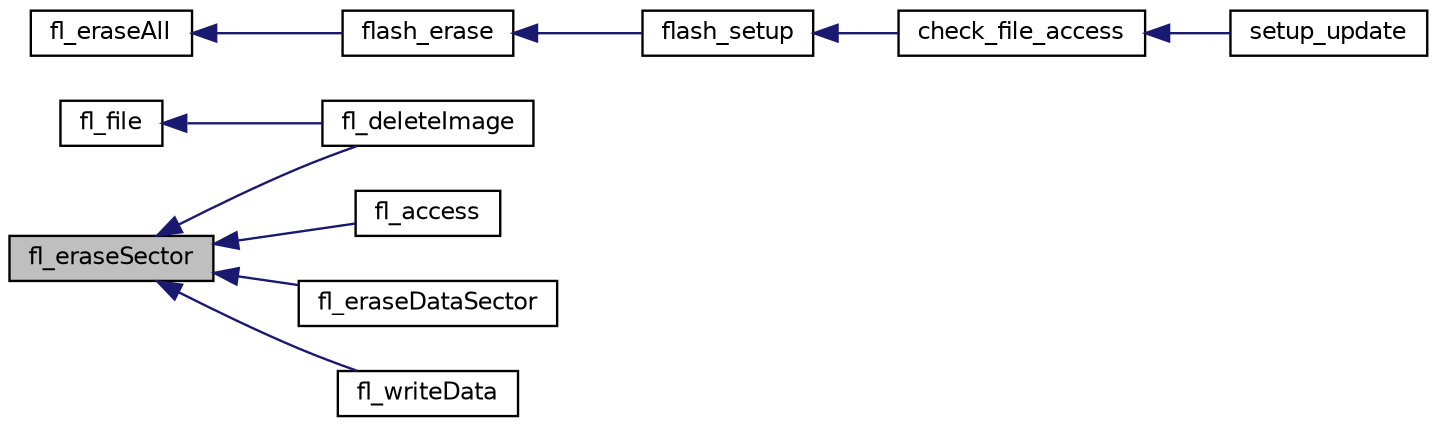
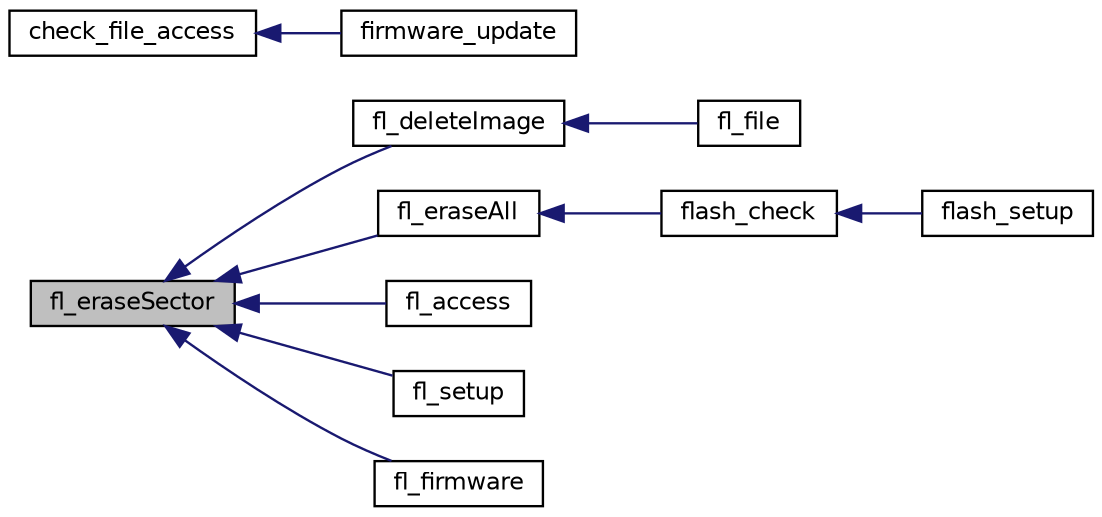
(428, 33) -> (749, 213)
(868, 33) -> none
(1329, 33) -> (459, 33)
(255, 123) -> (643, 123)
none -> (309, 255)
(428, 303) -> (459, 394)
(428, 394) -> (459, 484)
